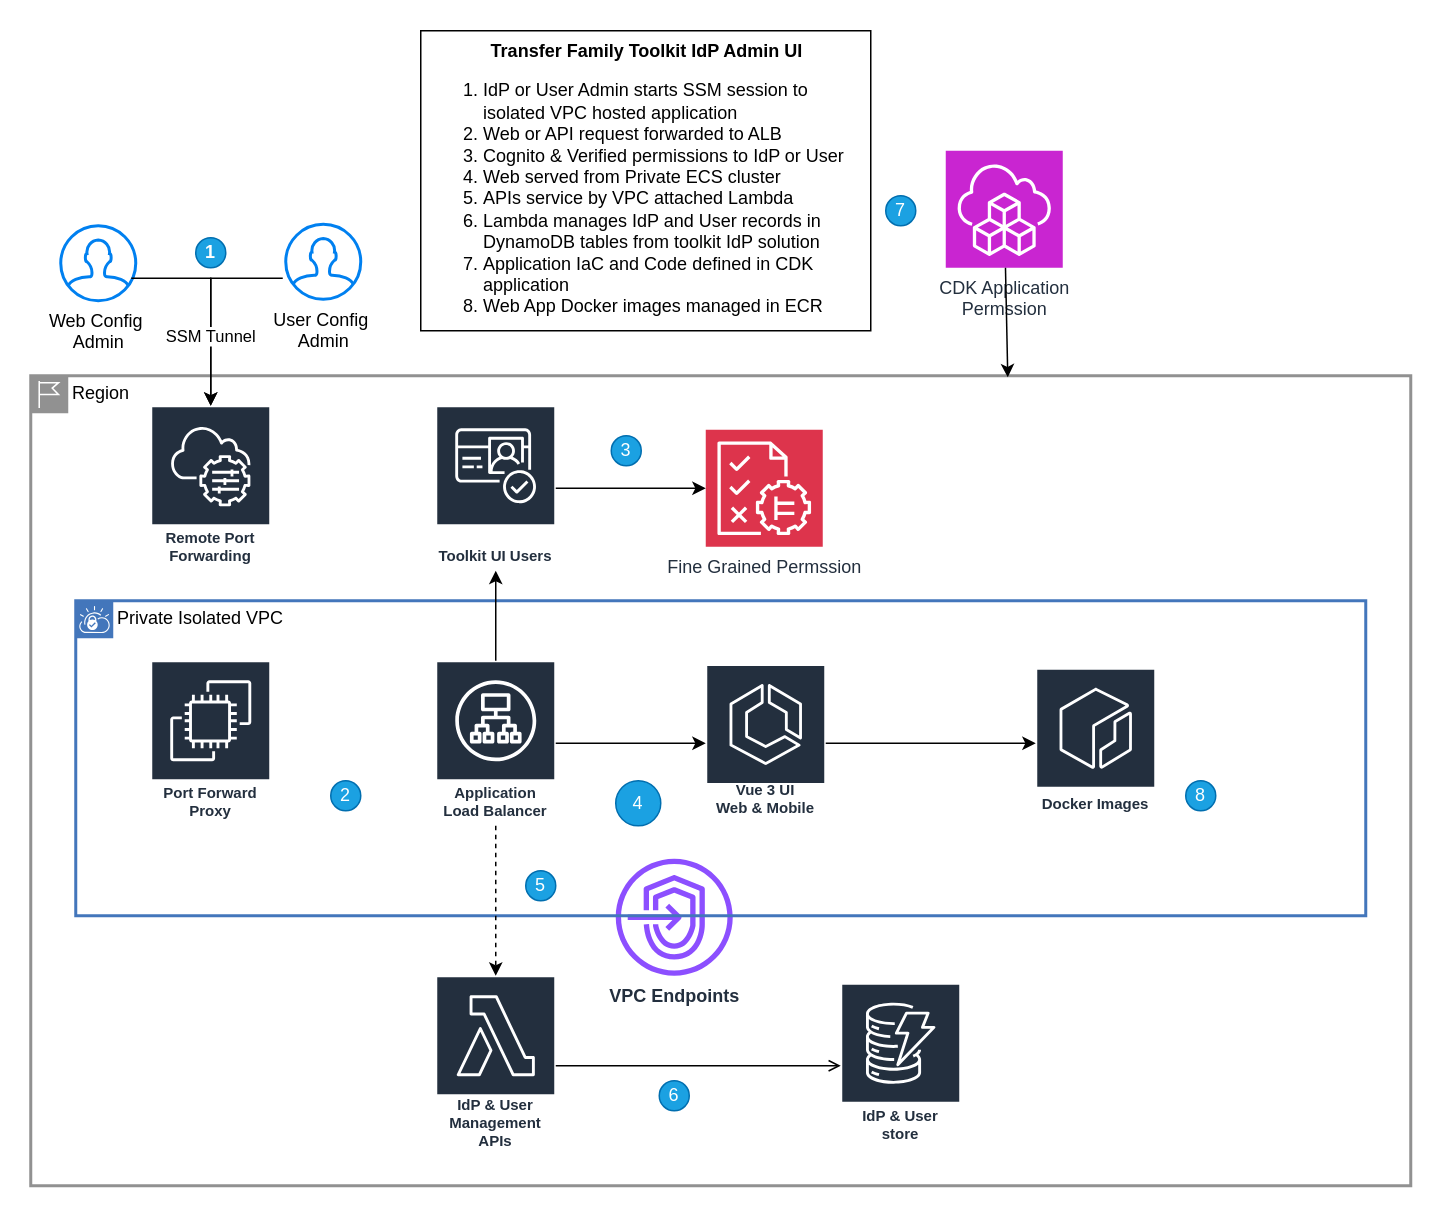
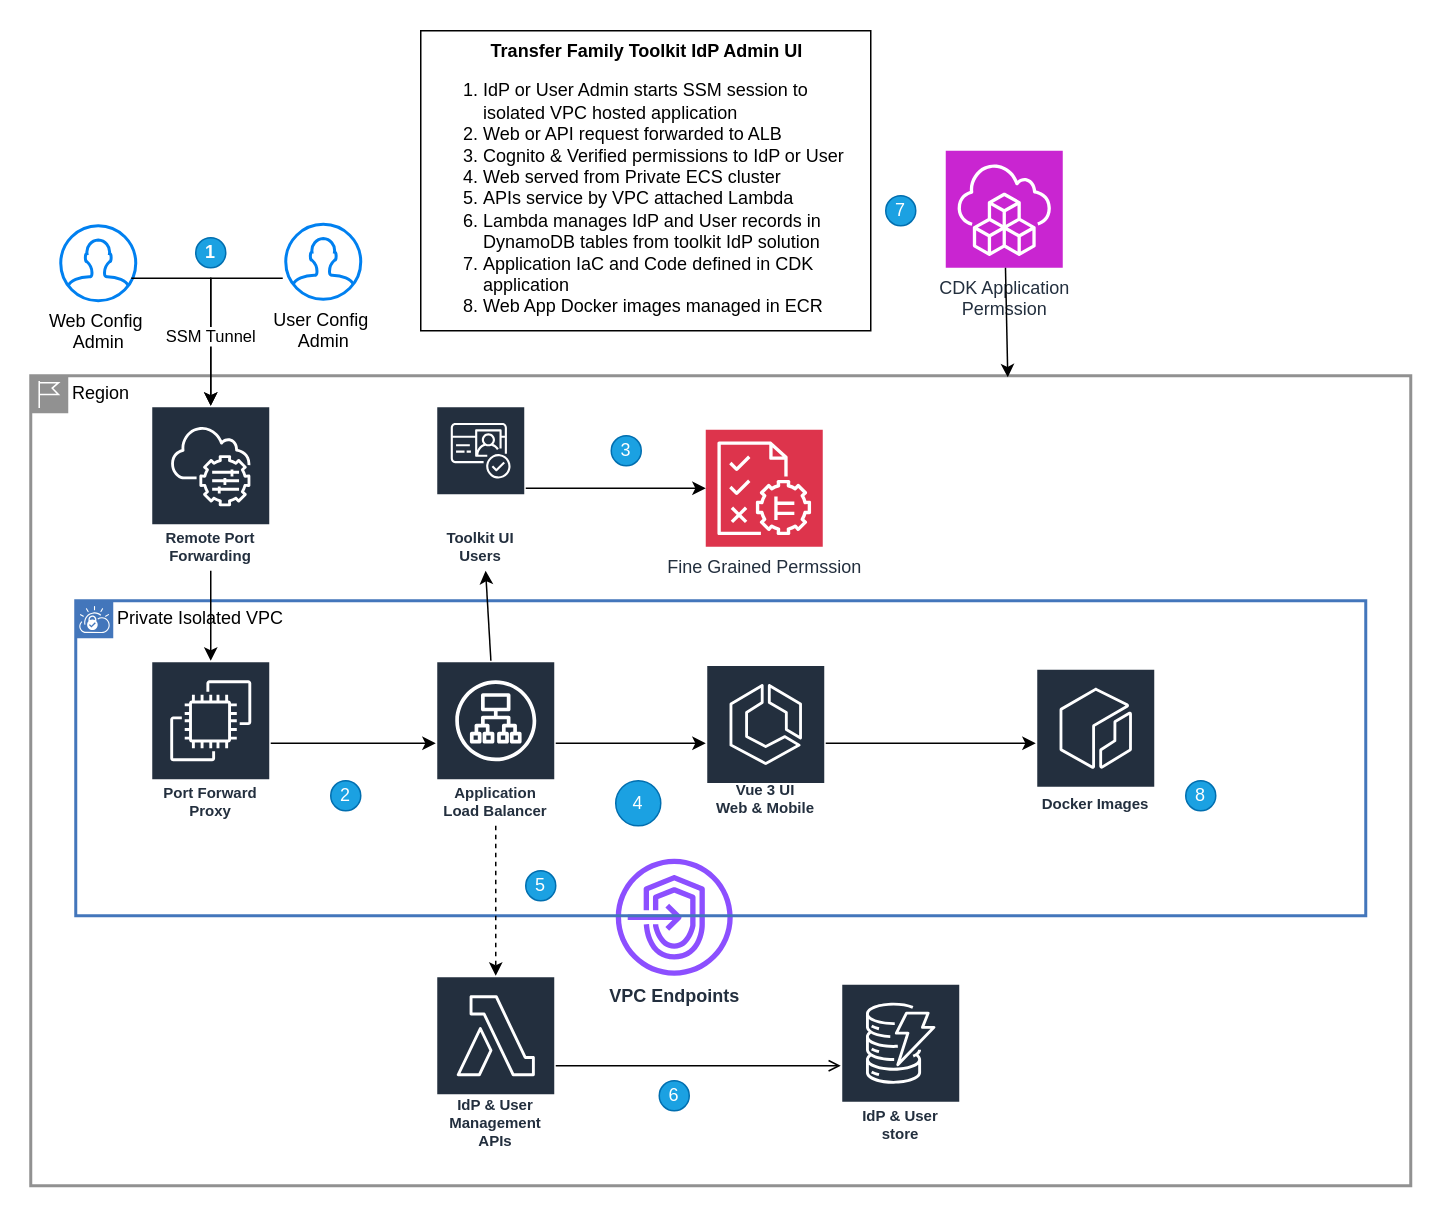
(496, 488) -> (481, 488)
none -> (211, 611)
none -> (348, 743)
